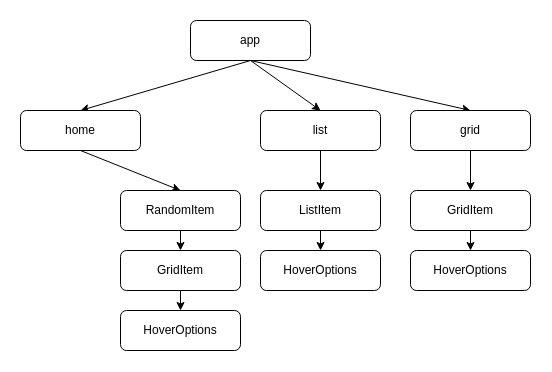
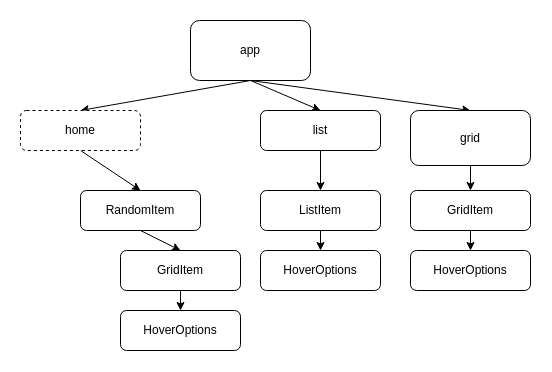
(251, 41) -> (251, 51)
(81, 131) -> (81, 131)
(471, 131) -> (471, 138)
(181, 211) -> (141, 211)
